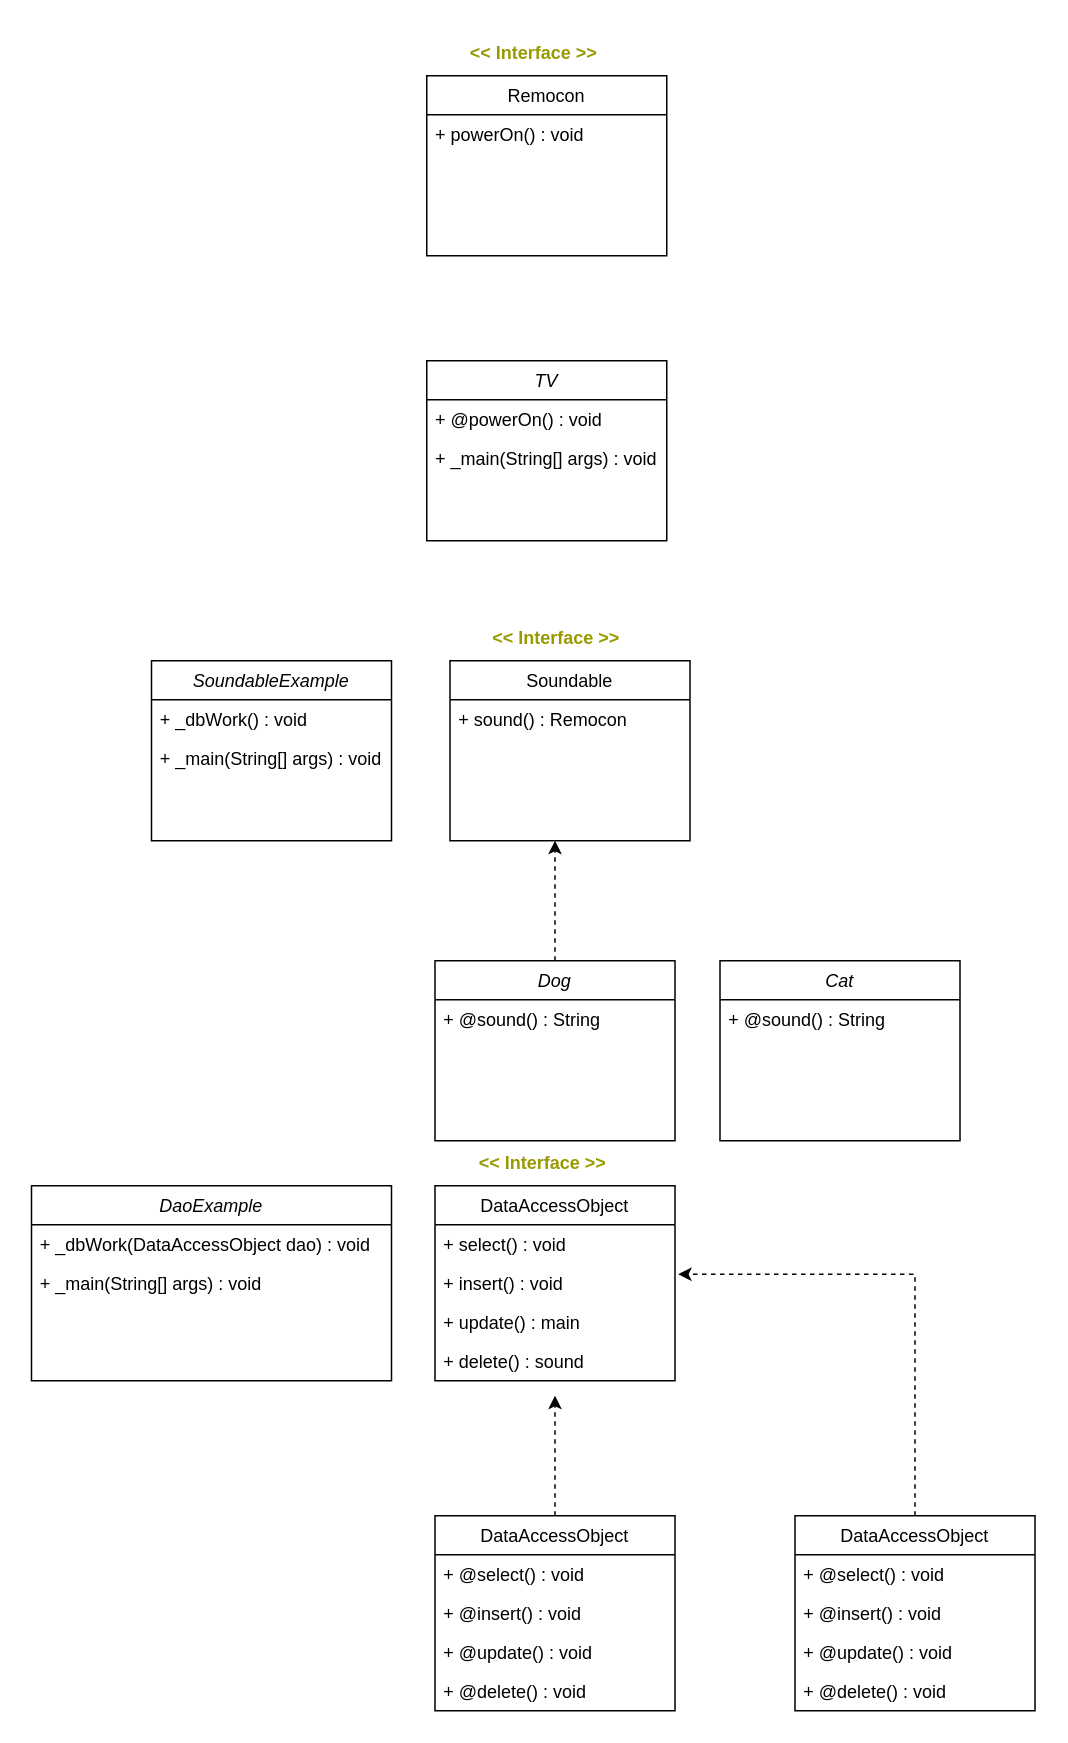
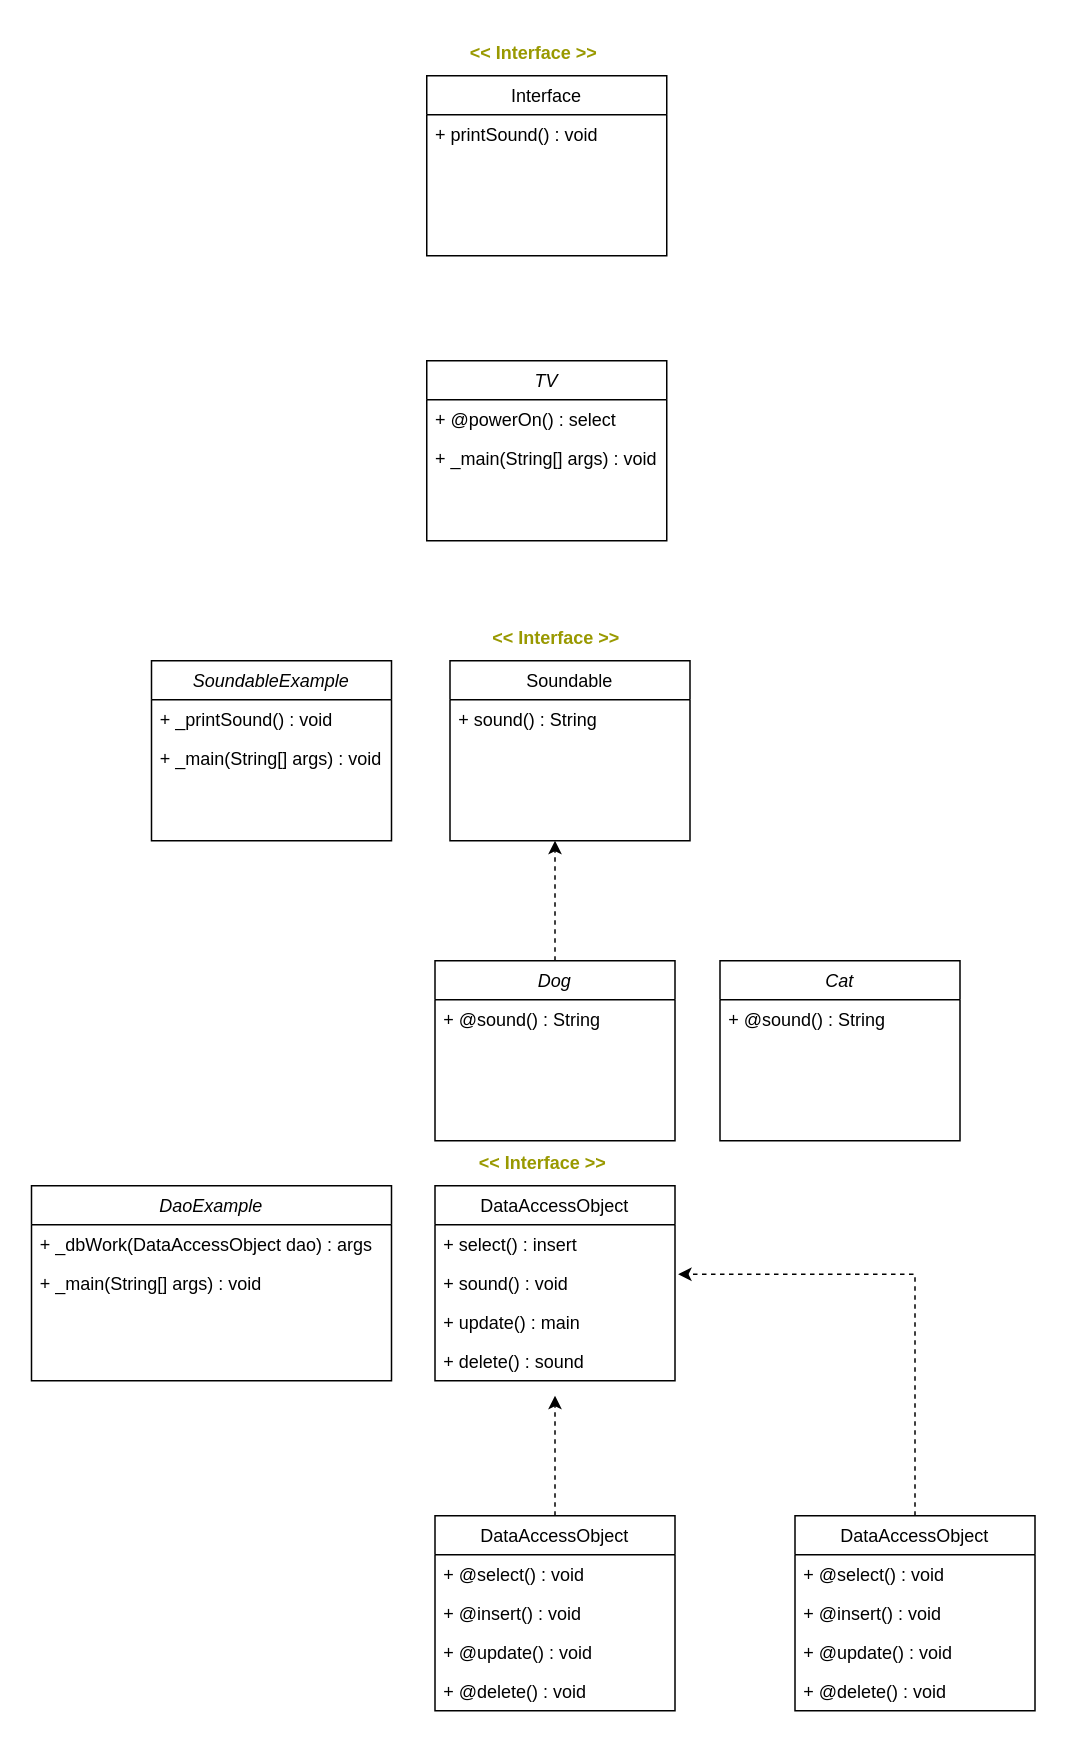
(546, 96) -> (546, 96)
(514, 135) -> (527, 135)
(519, 420) -> (529, 420)
(239, 720) -> (257, 720)
(545, 720) -> (537, 720)
(217, 1245) -> (220, 1245)
(515, 1245) -> (525, 1245)
(515, 1284) -> (512, 1284)
